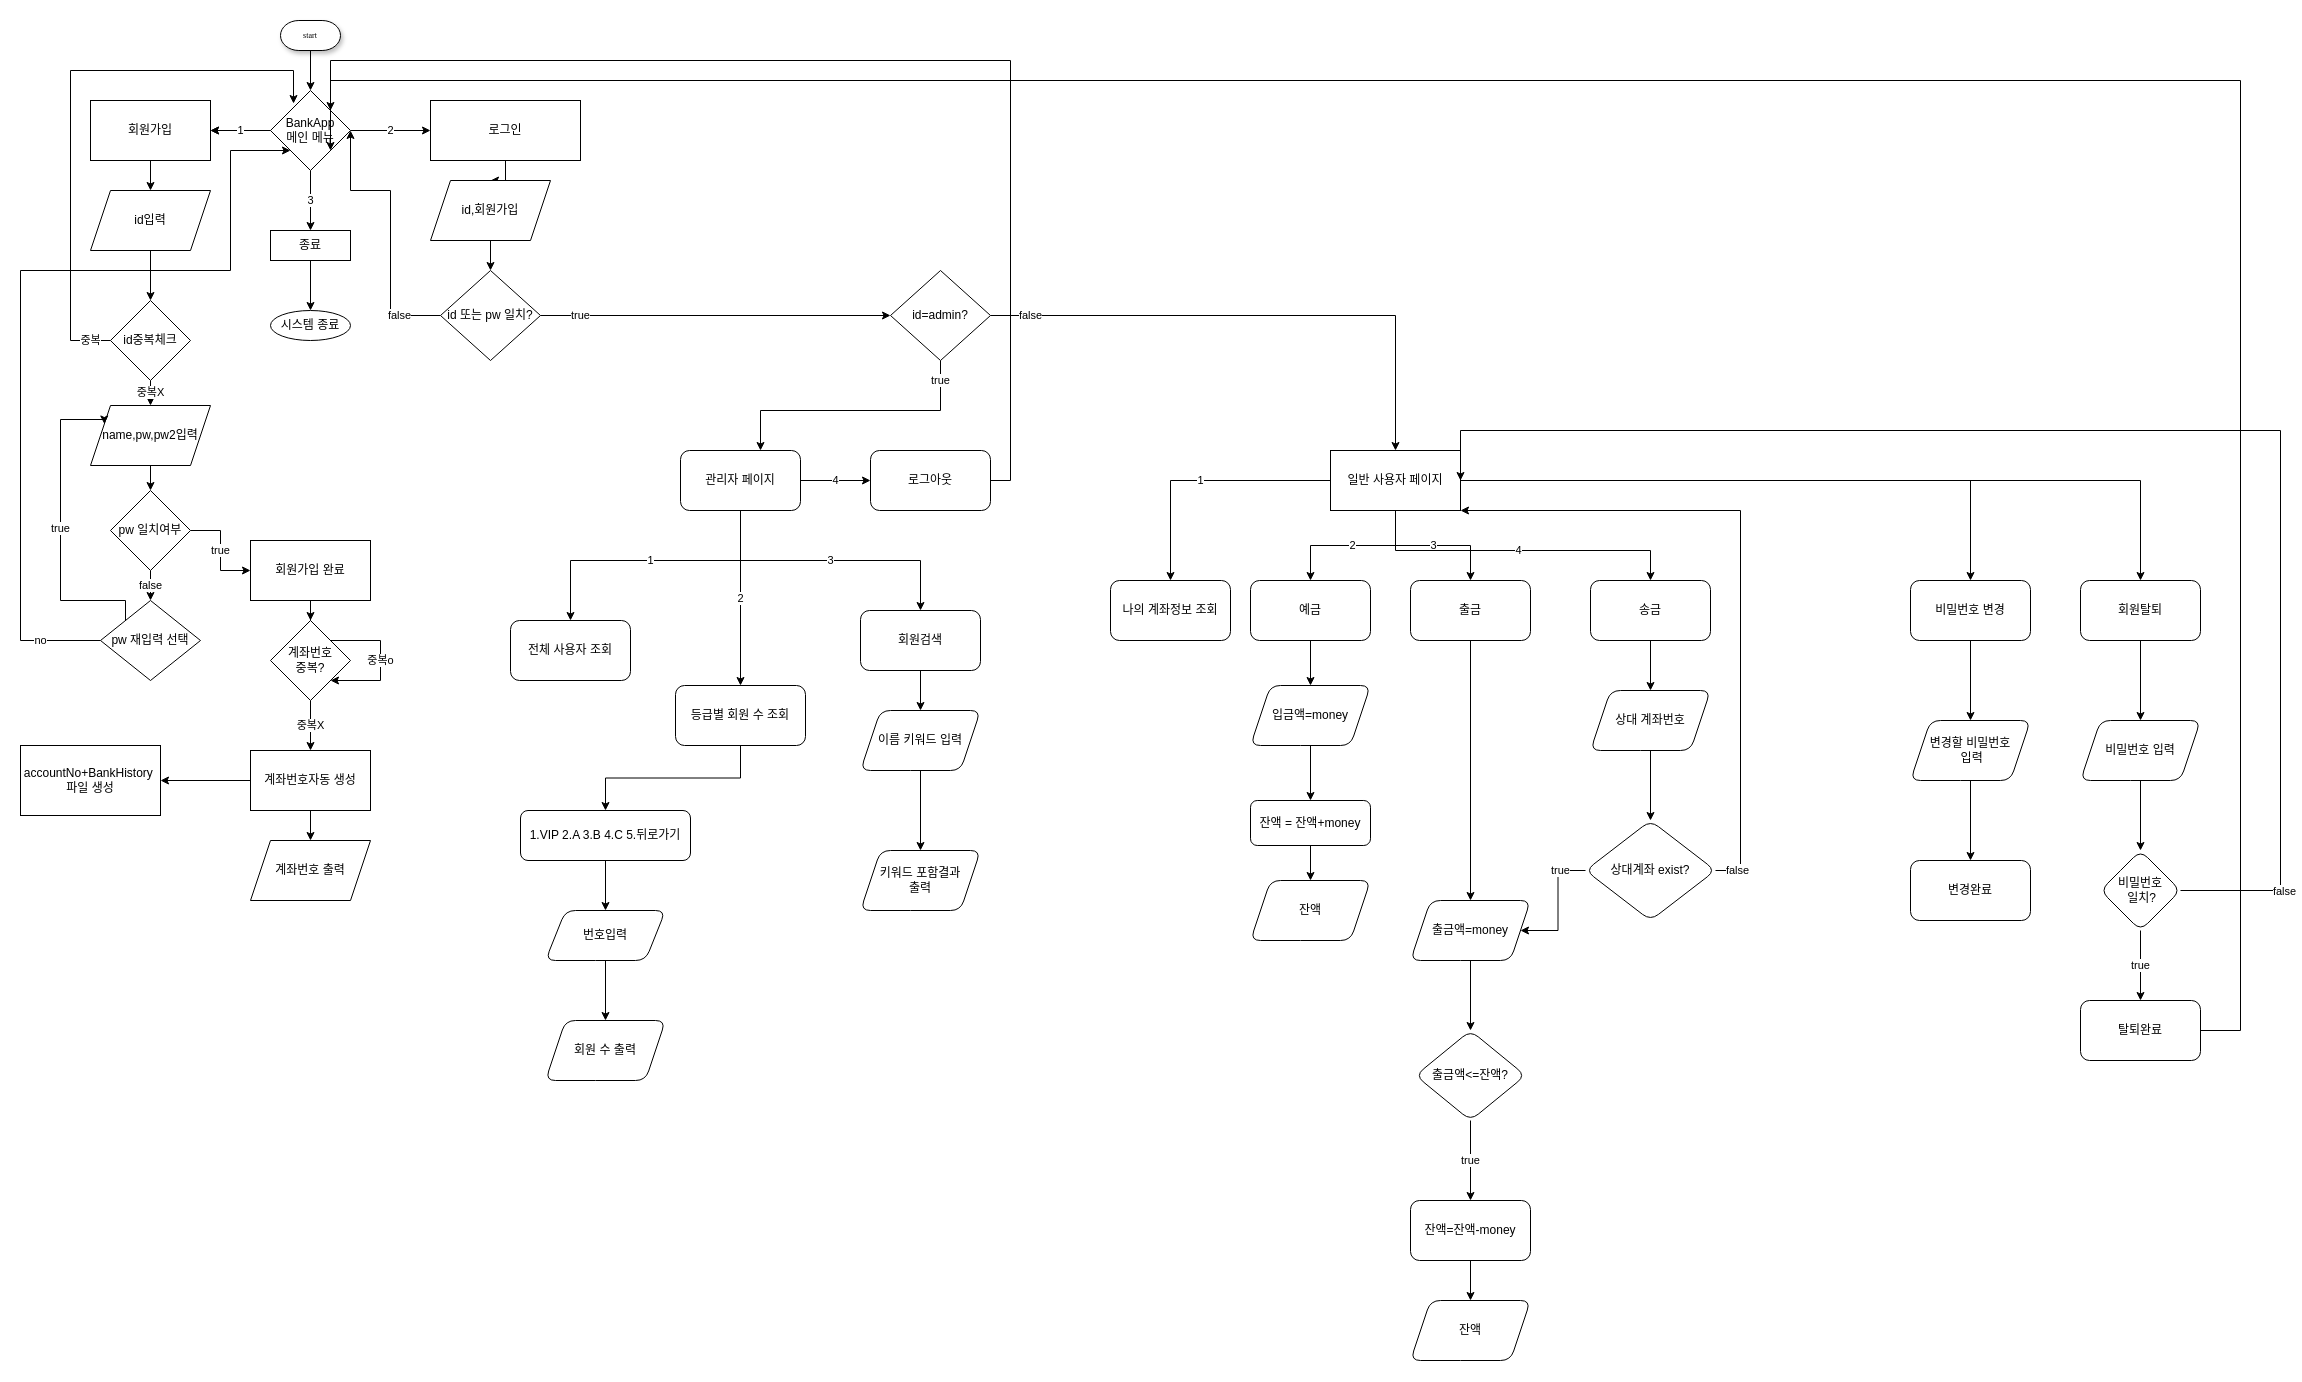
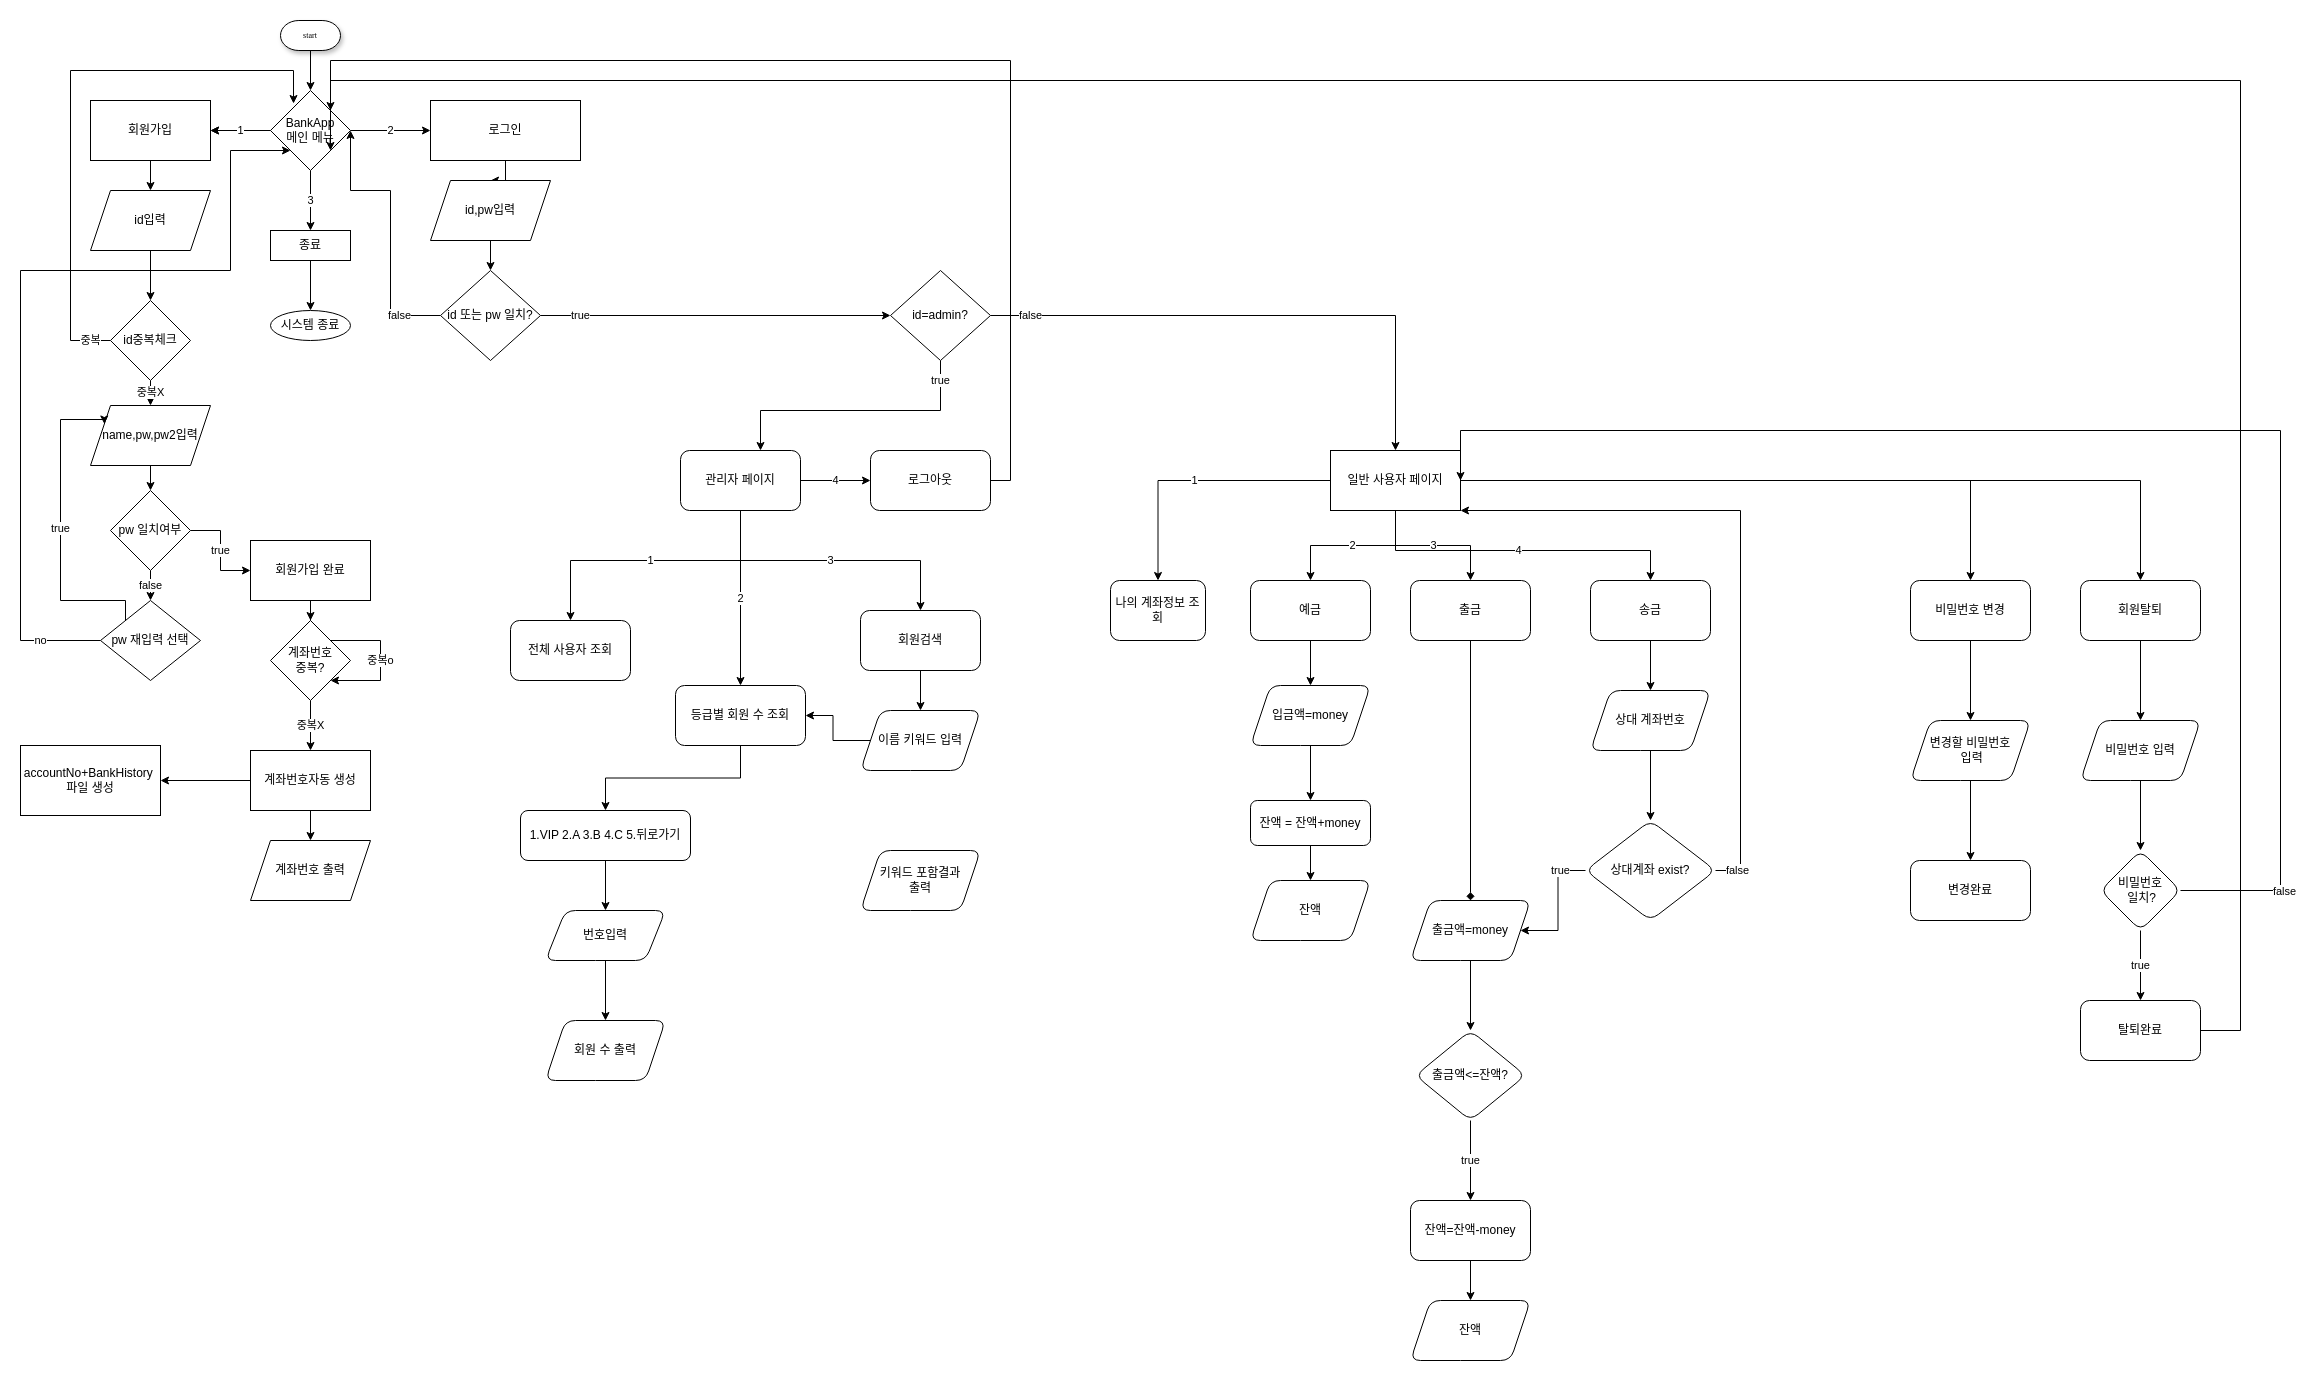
(491, 211) -> (491, 211)
(1171, 611) -> (1158, 611)
(921, 807) -> (833, 737)
(1471, 892) -> (1471, 892)
